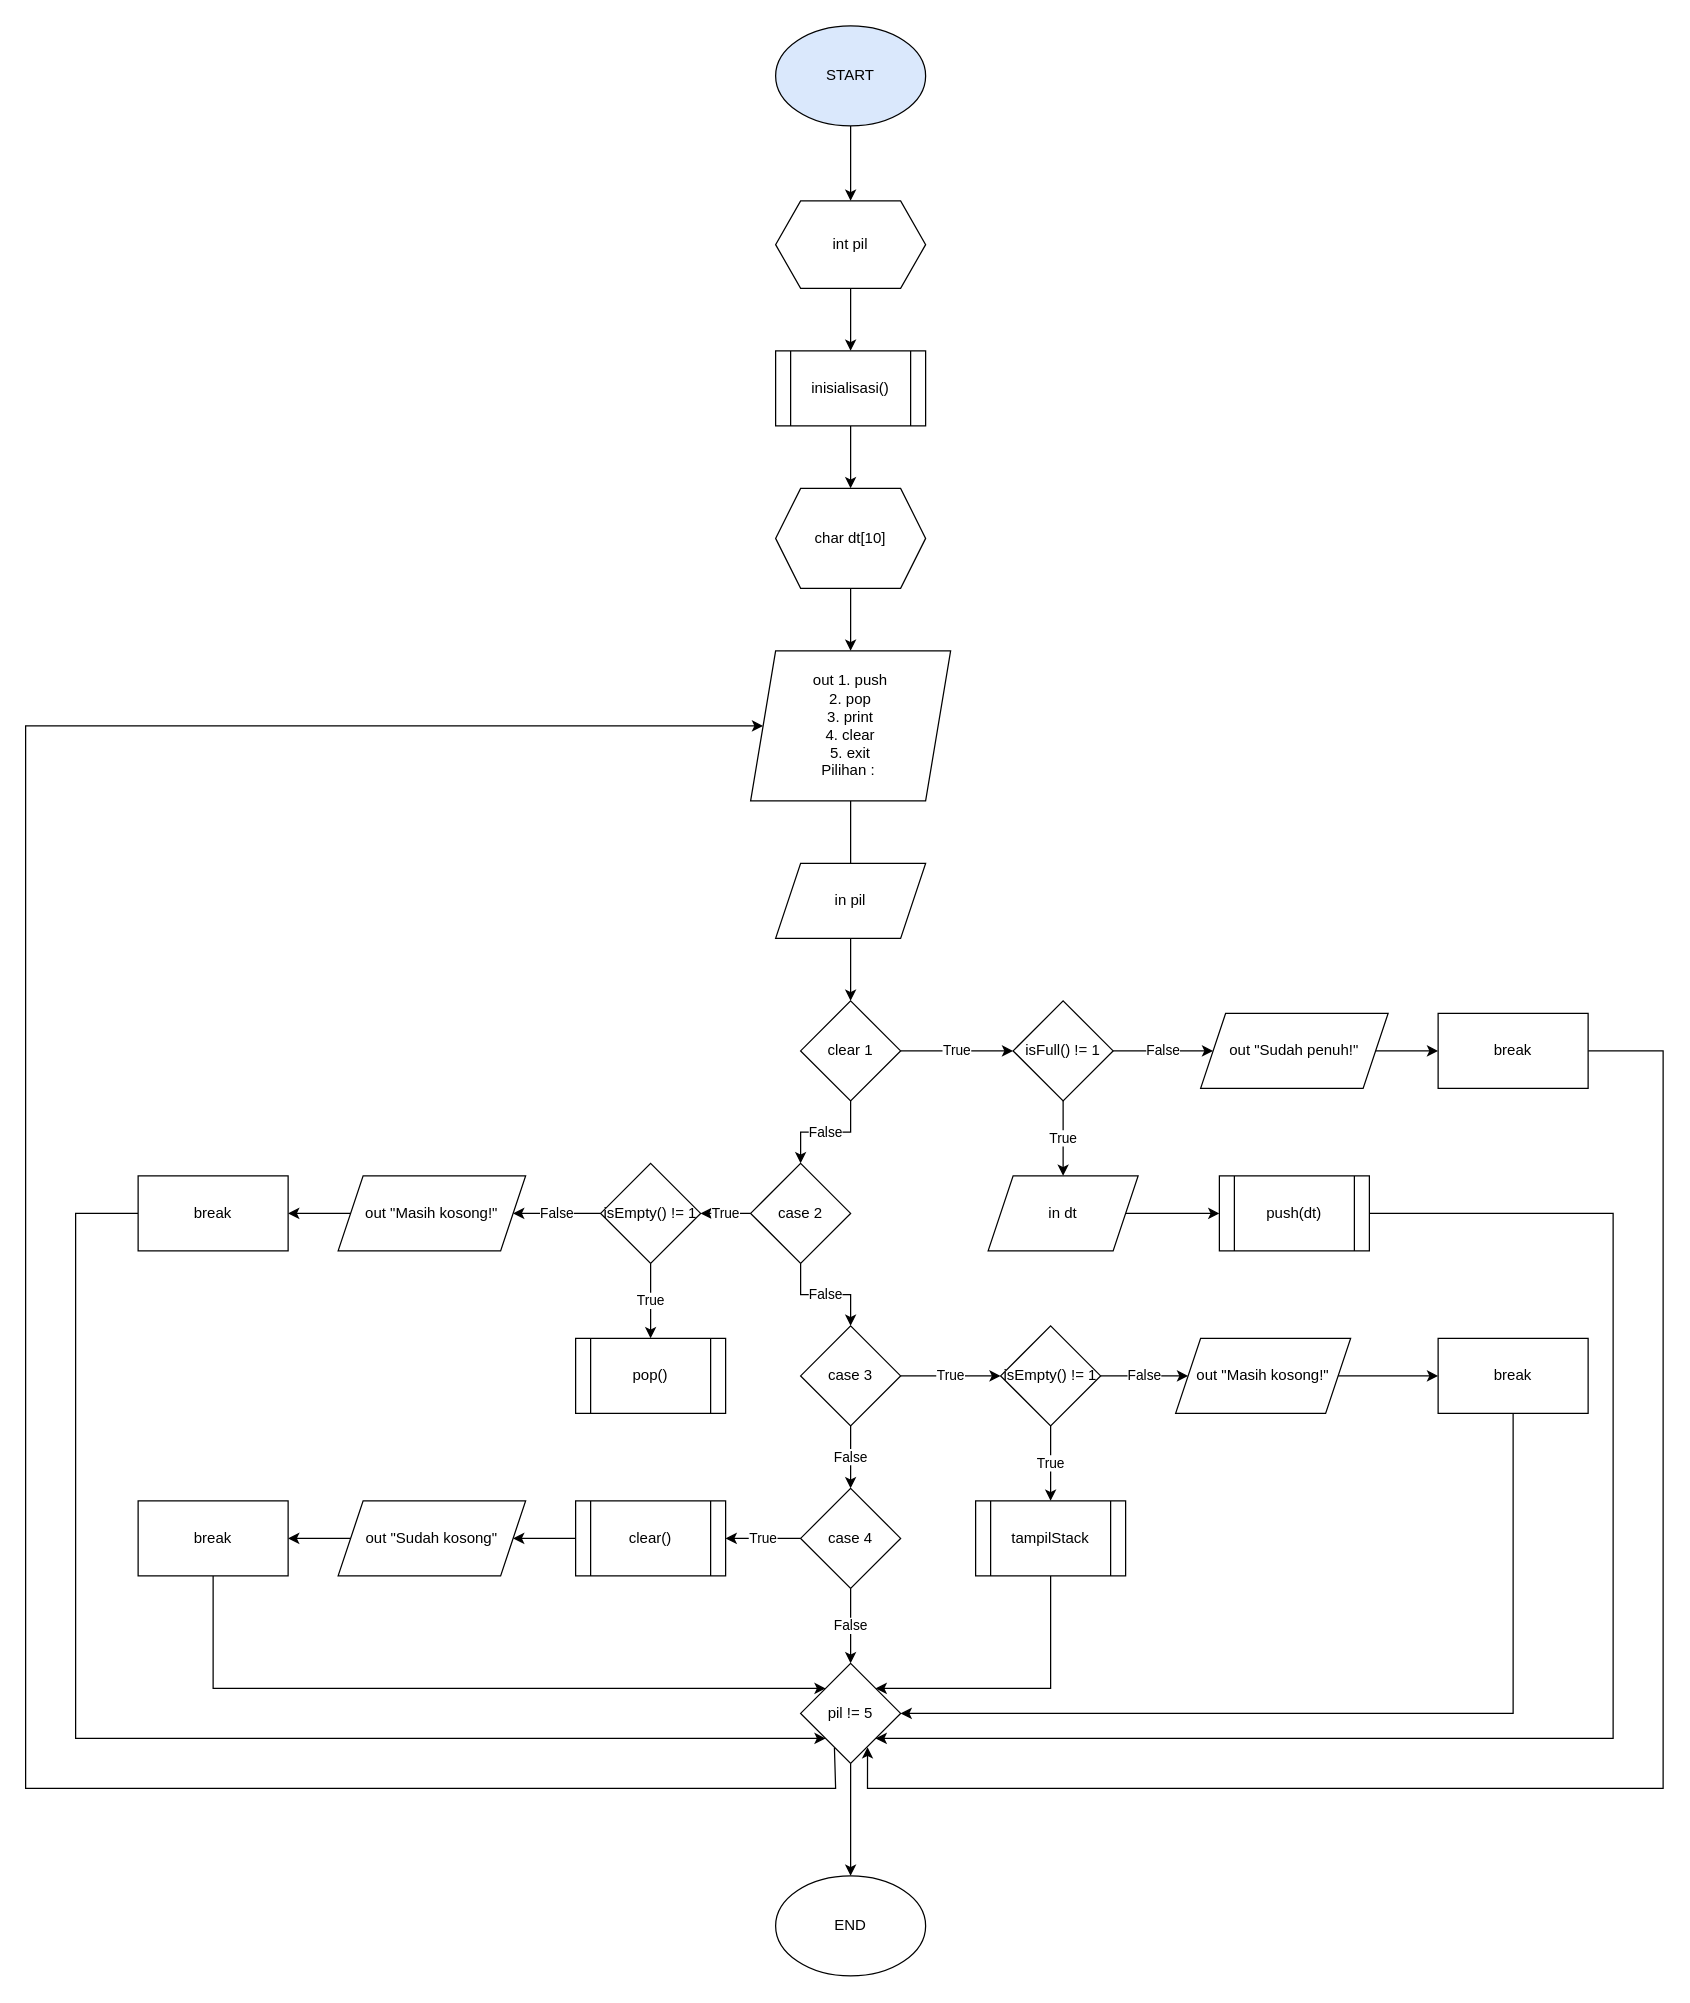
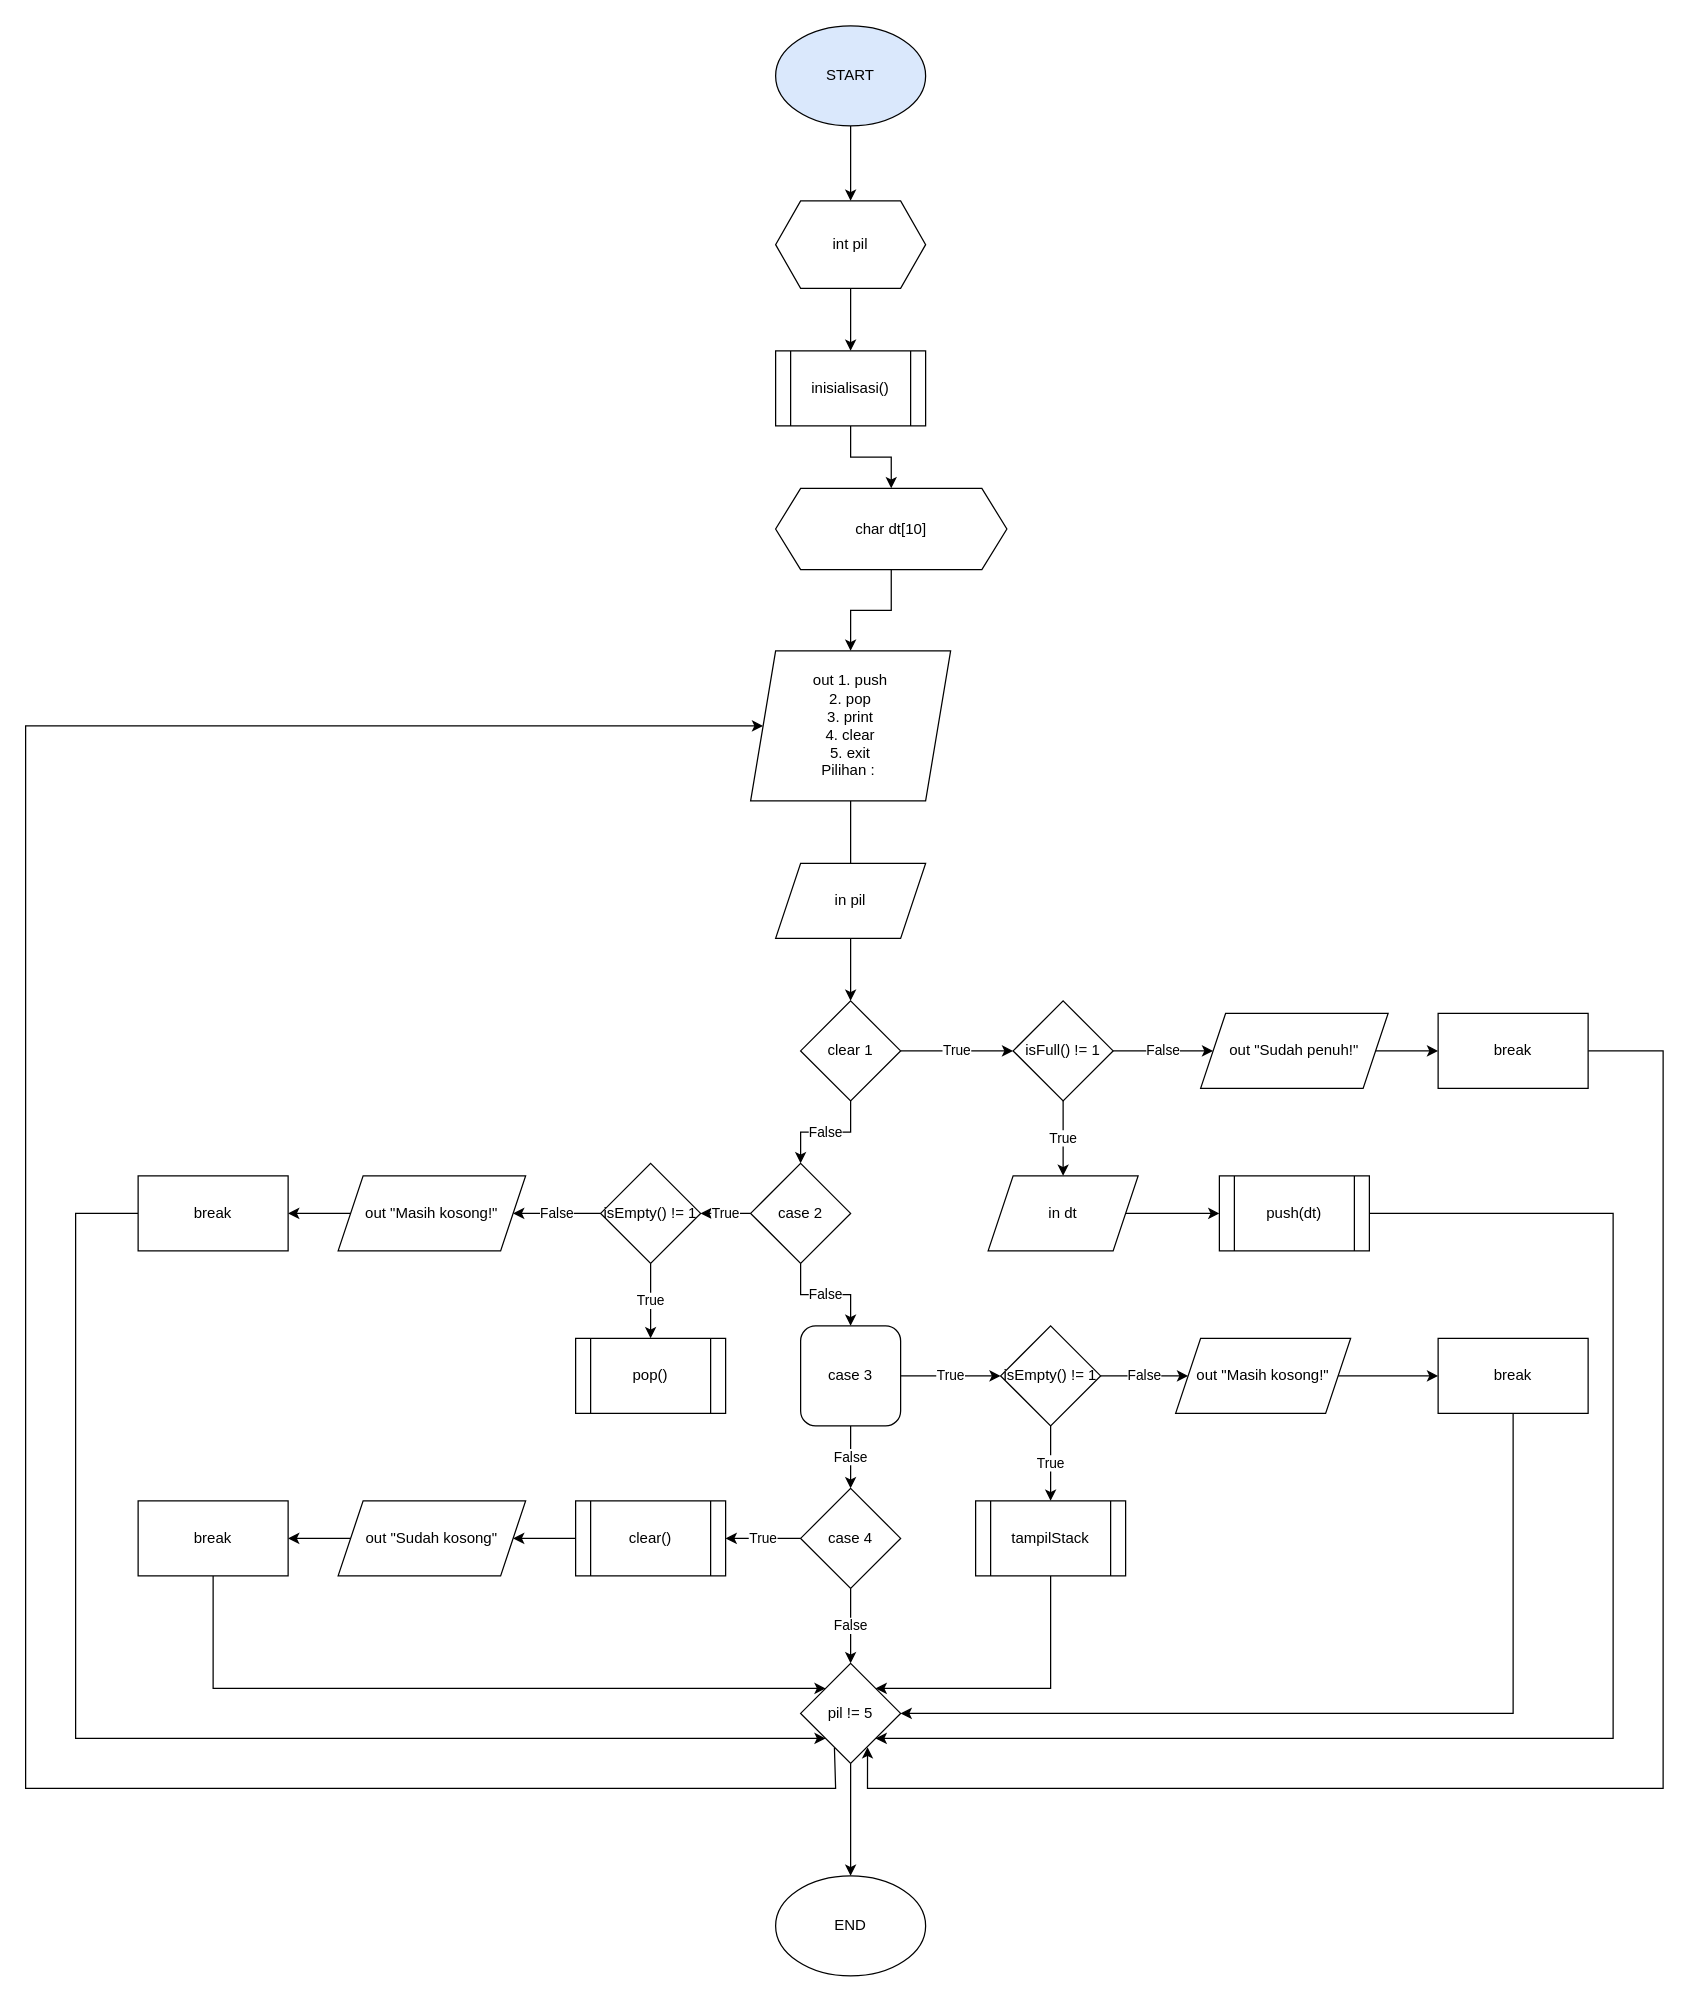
(851, 538) -> (891, 529)
(851, 1376) -> (851, 1376)
